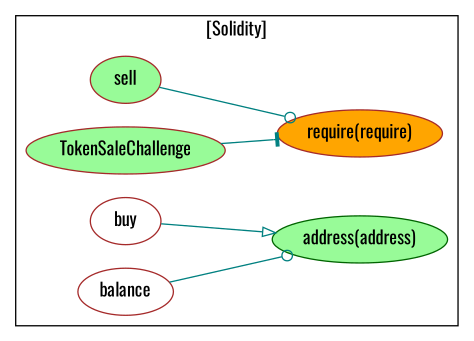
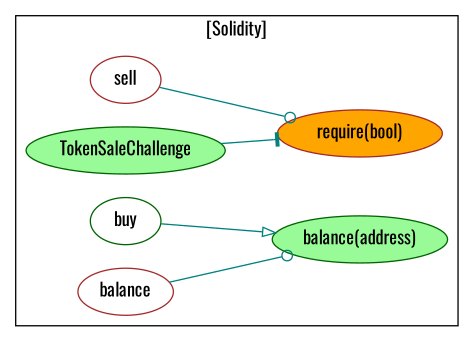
(126, 80) -> (126, 80)
(360, 133) -> (360, 133)
(126, 150) -> (126, 150)
(126, 221) -> (126, 221)
(360, 239) -> (360, 239)
